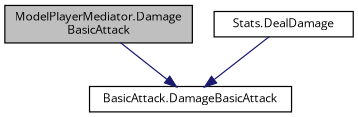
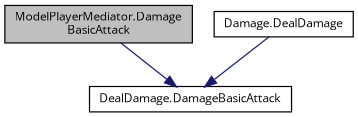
(284, 24) -> (284, 24)
(191, 99) -> (191, 99)
